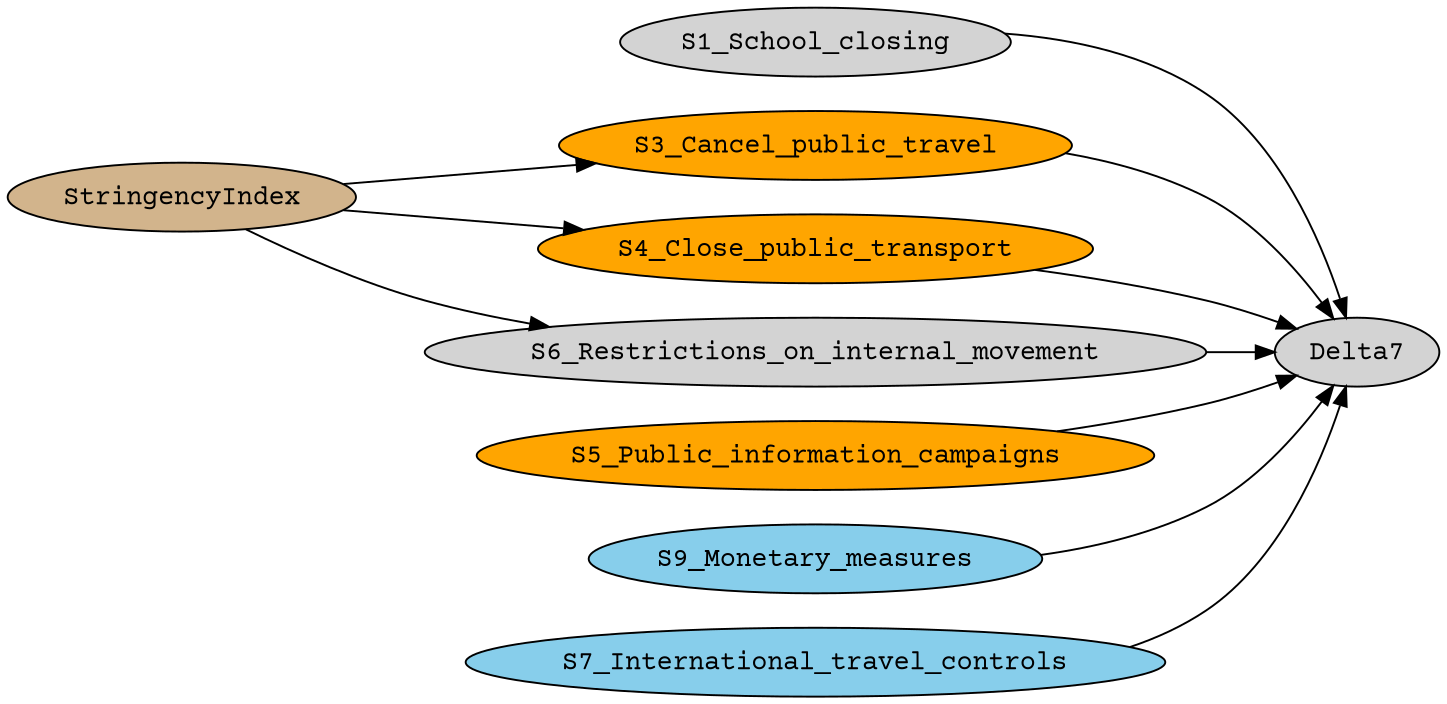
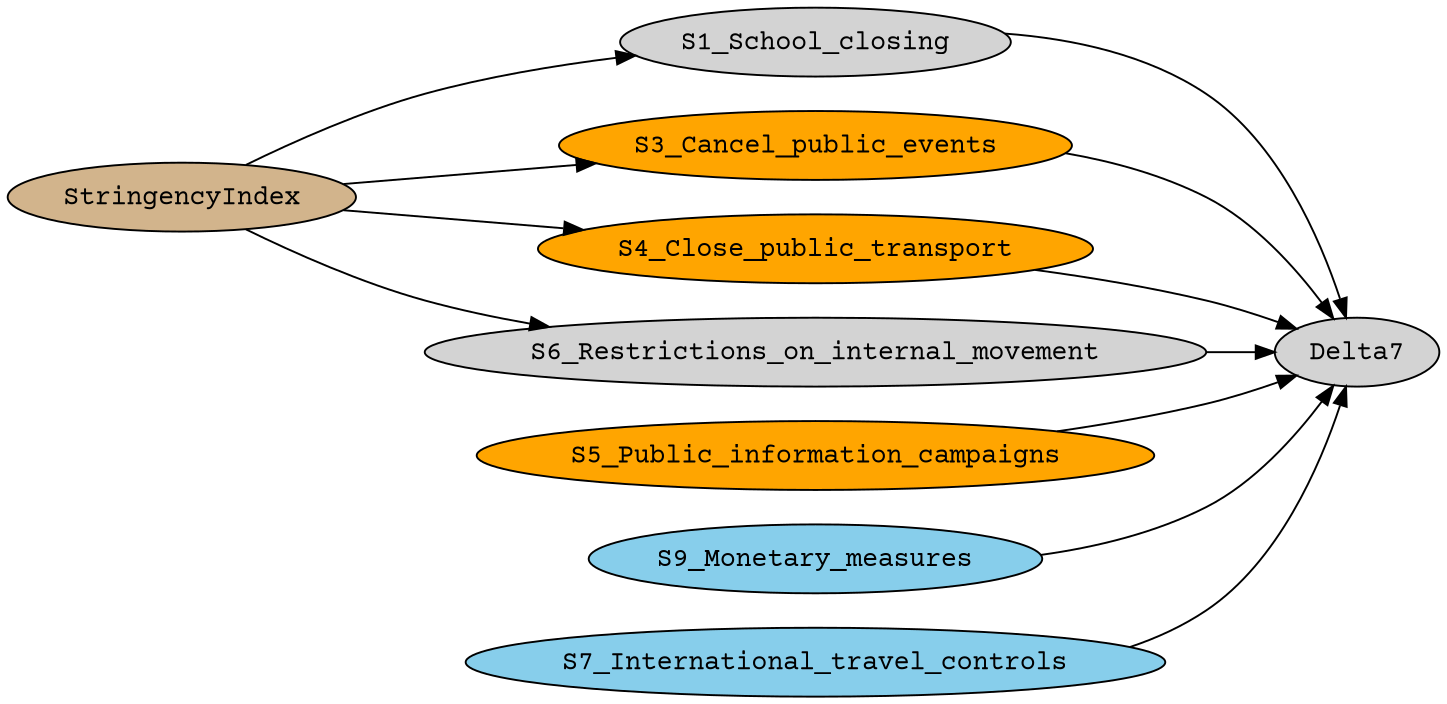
none -> (426, 93)
(815, 145) -> (815, 145)
